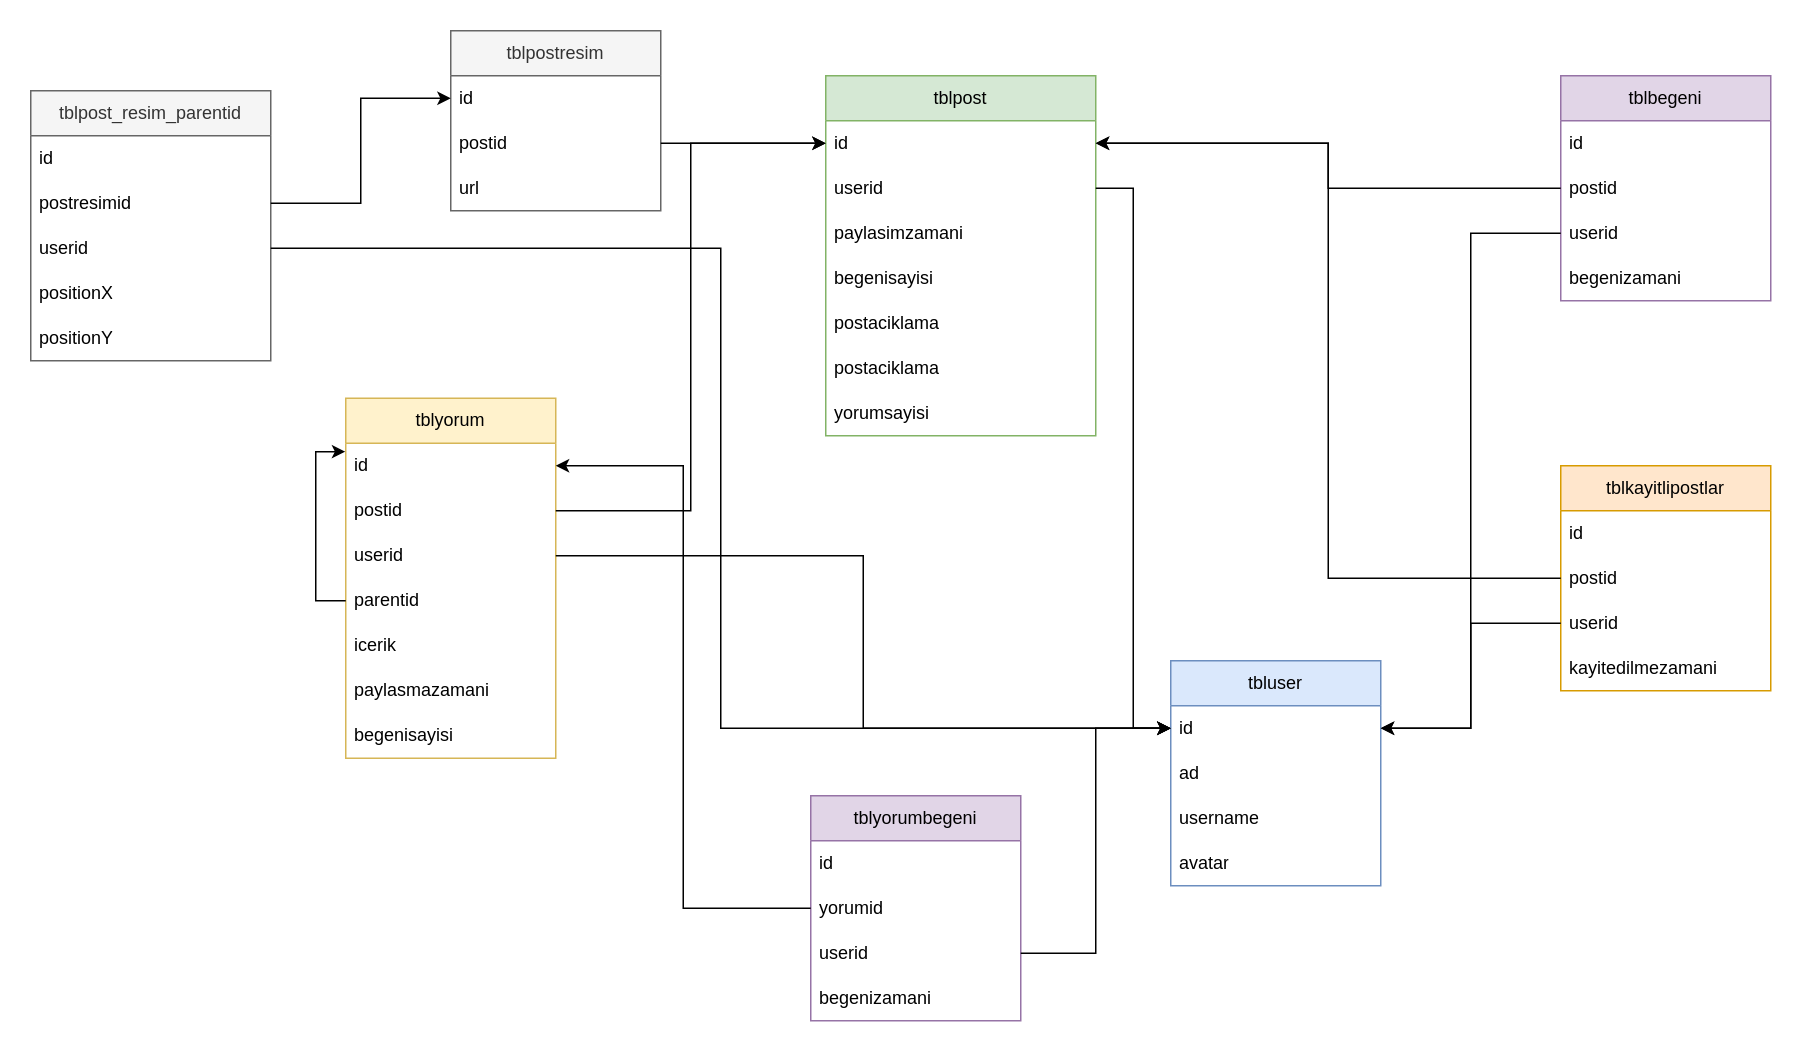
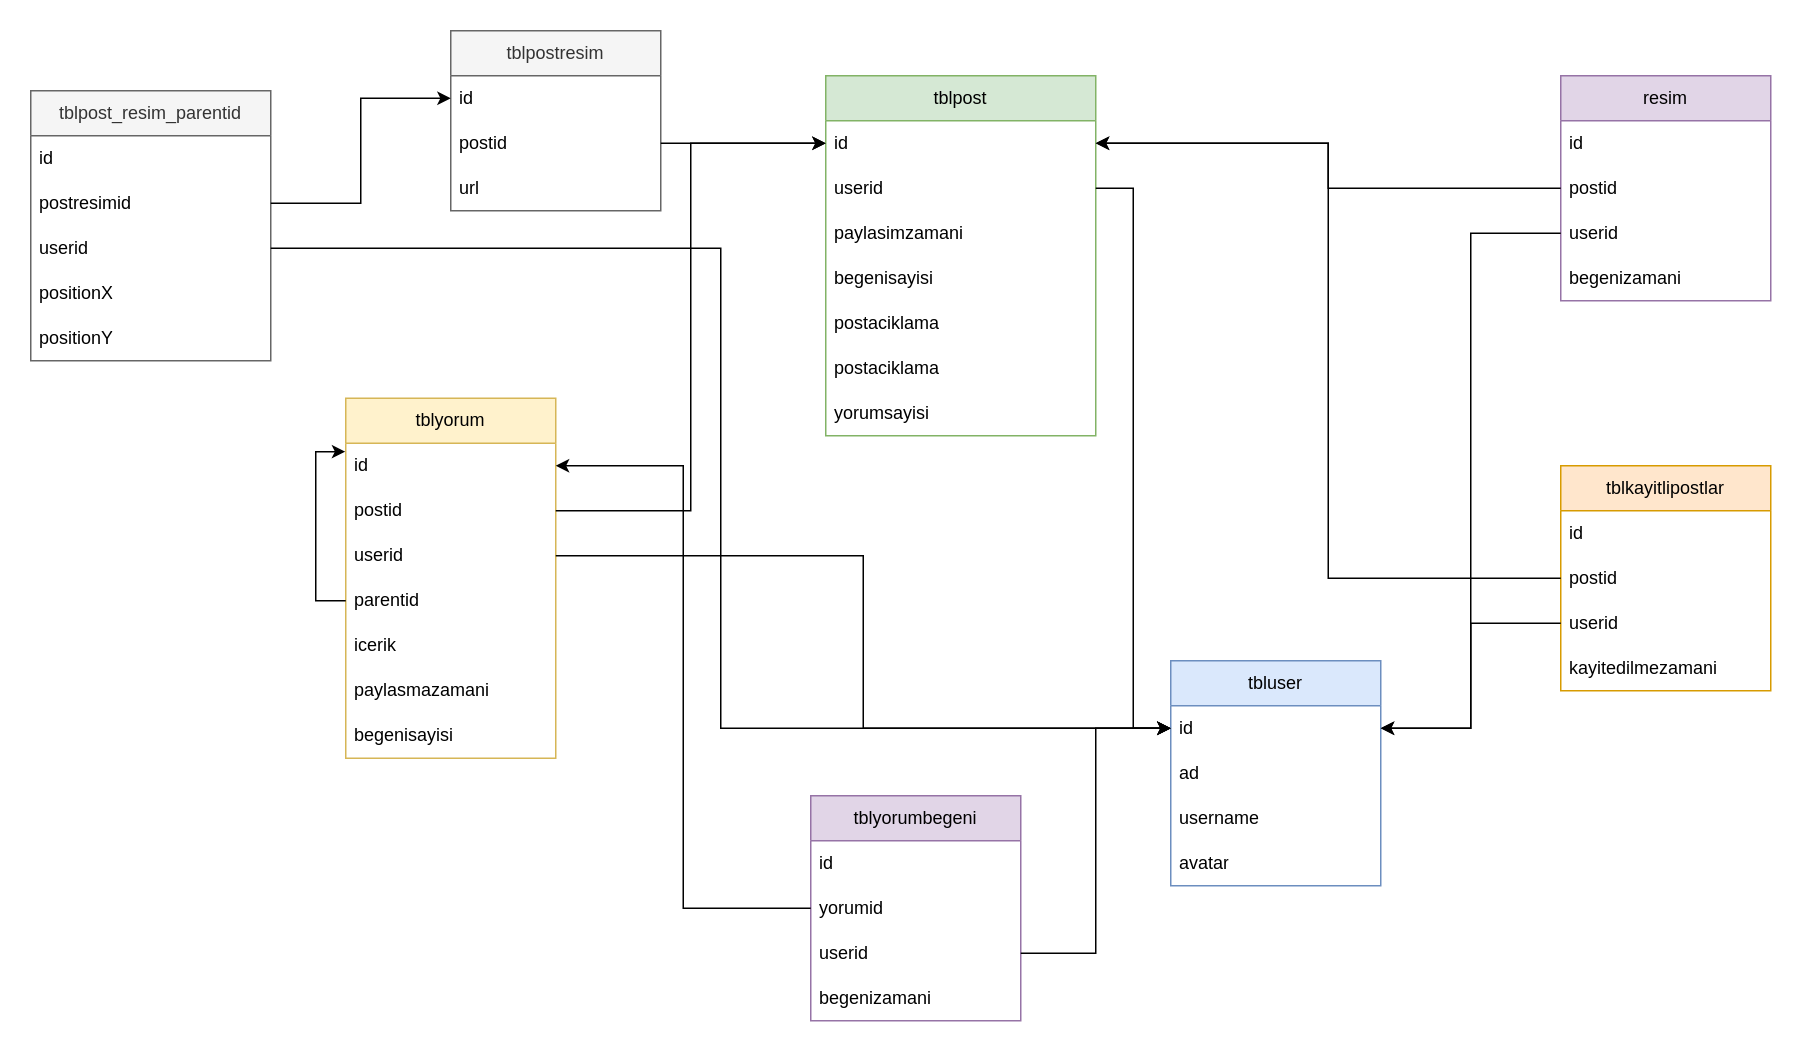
(1666, 98) -> (1666, 98)
